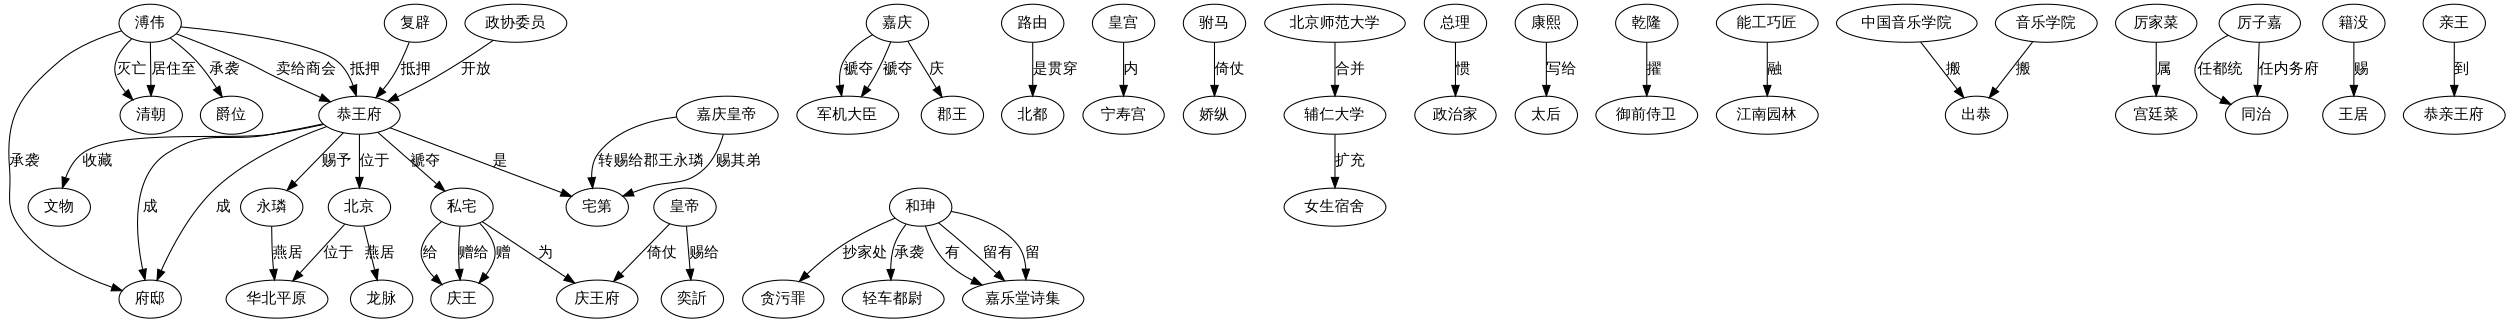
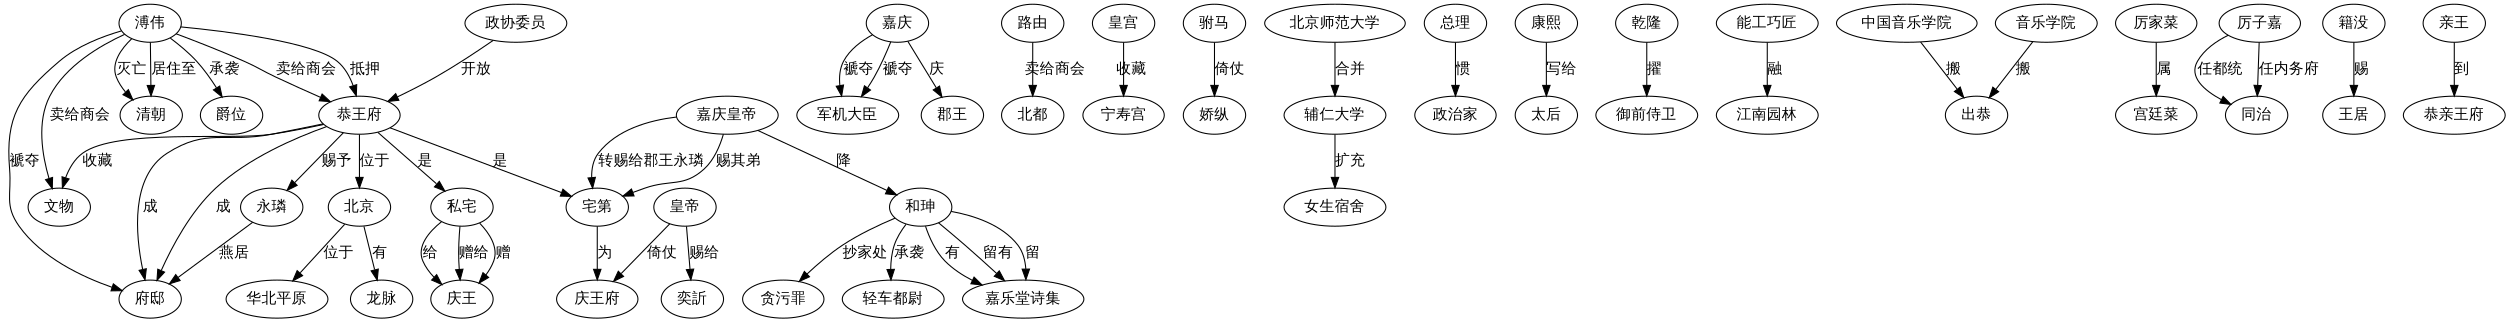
(415, 23) -> none
(1055, 69) -> (1055, 69)
(1132, 69) -> (1132, 69)
none -> (54, 90)
none -> (822, 160)
(25, 161) -> (25, 161)
(426, 161) -> (426, 161)
(272, 248) -> (215, 250)
(524, 249) -> (597, 248)
(380, 253) -> (380, 253)
